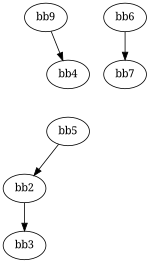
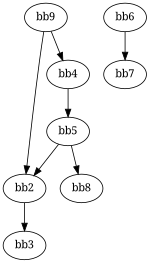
none -> (35, 99)
none -> (68, 99)
none -> (82, 188)
